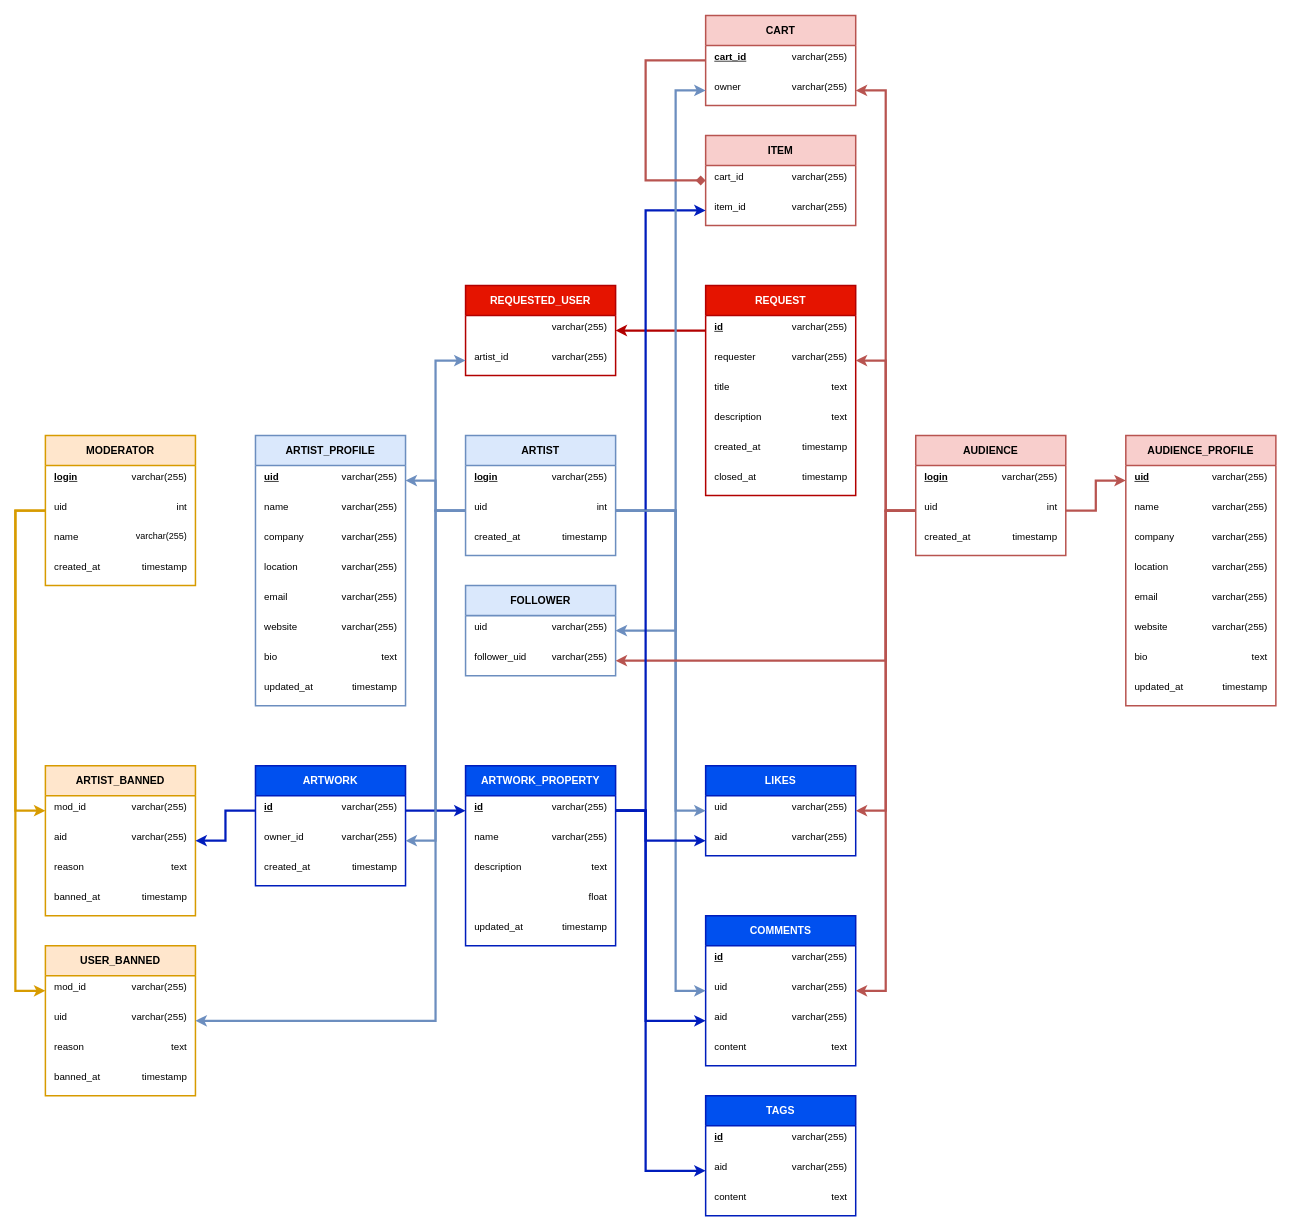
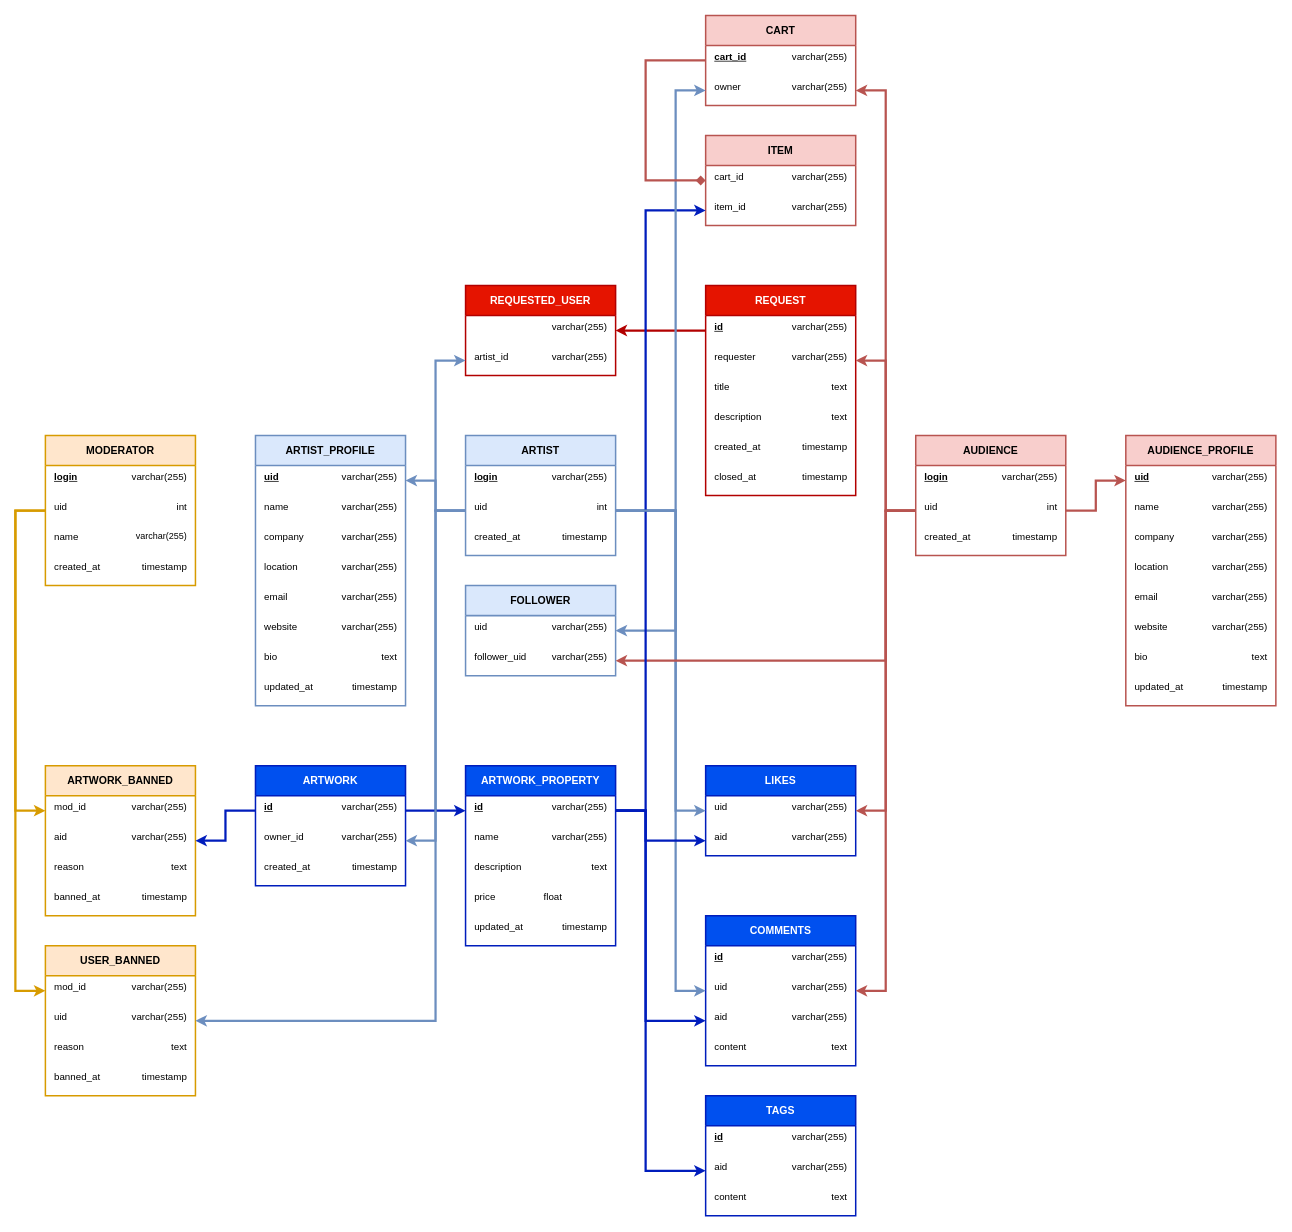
(120, 780) -> (120, 780)
none -> (492, 897)
(589, 897) -> (544, 897)
